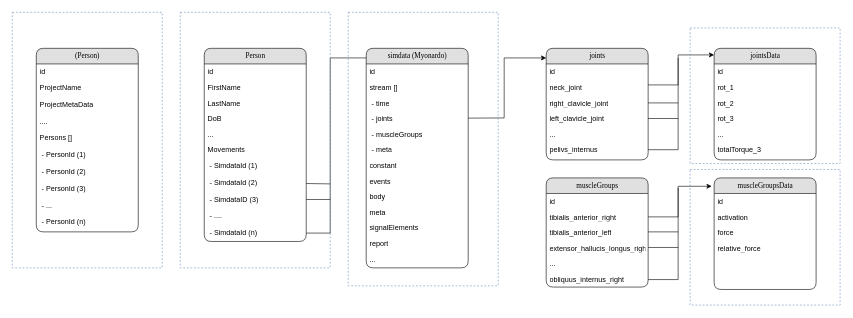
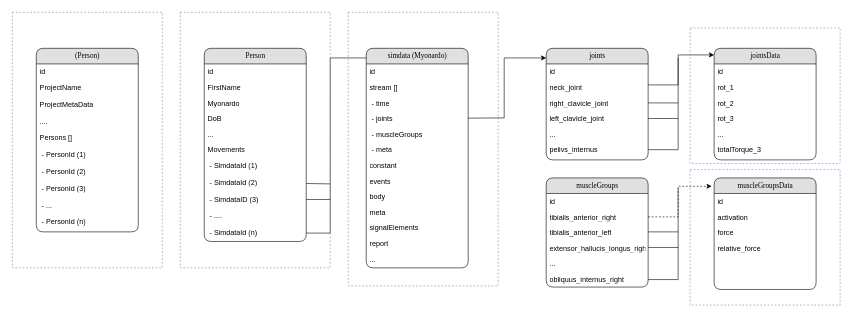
(224, 104) -> (224, 104)
(693, 186) -> (693, 186)
